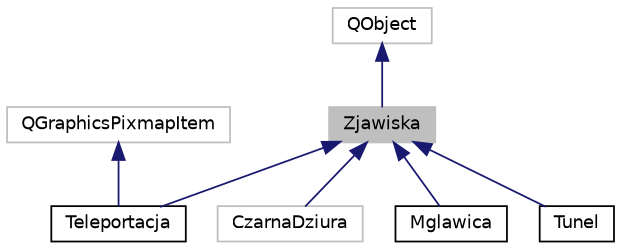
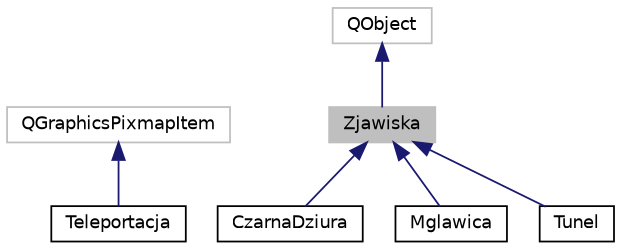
(242, 177) -> none
(290, 224) -> (290, 224)
